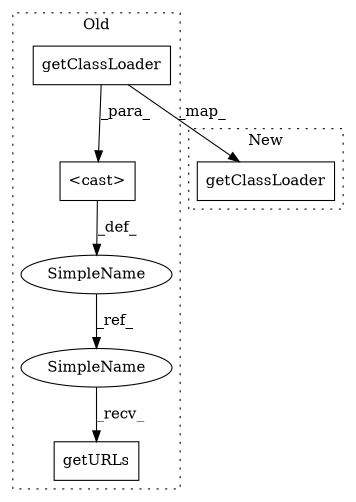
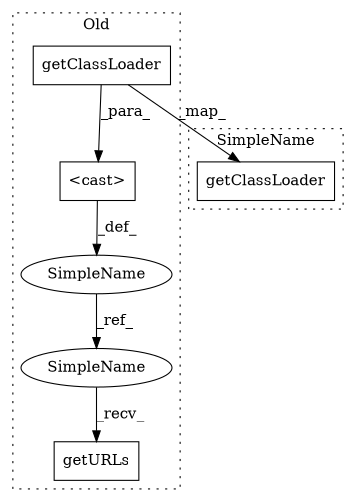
(266, 141) -> (266, 141)
